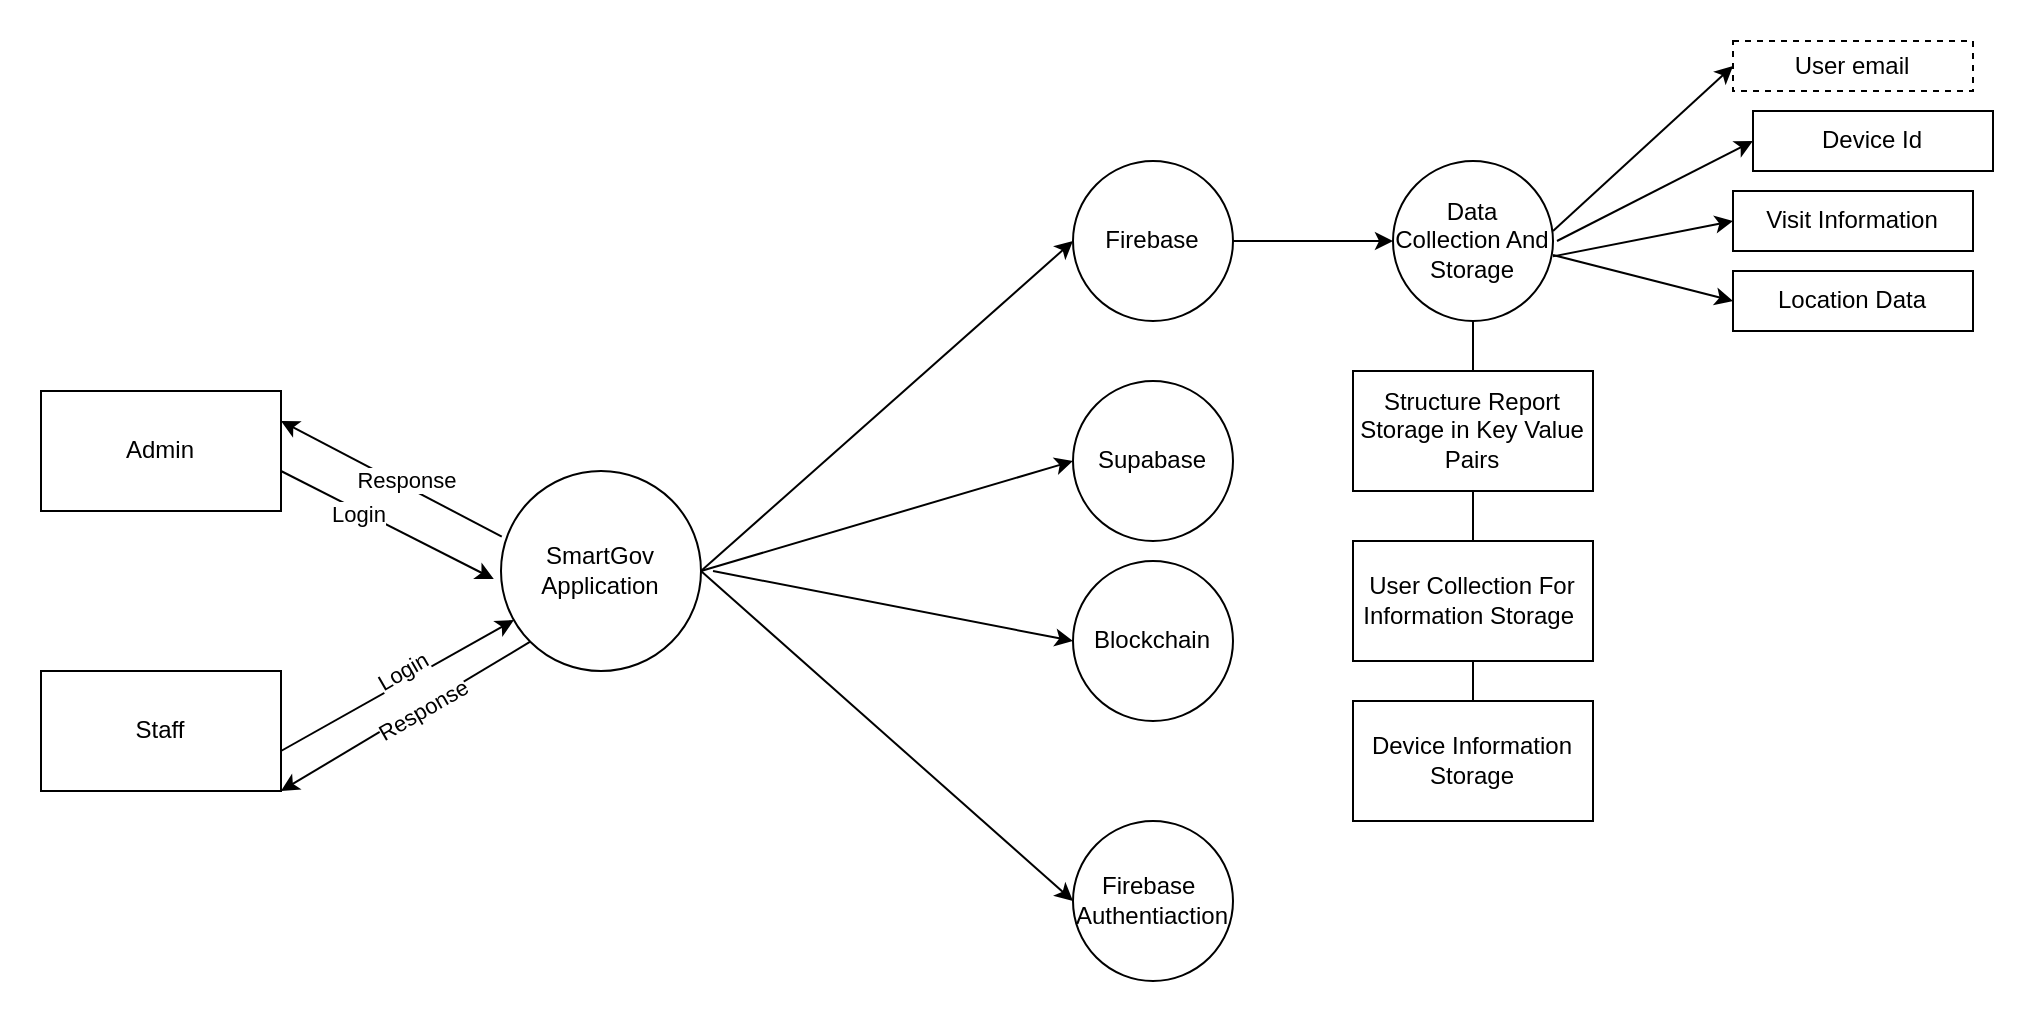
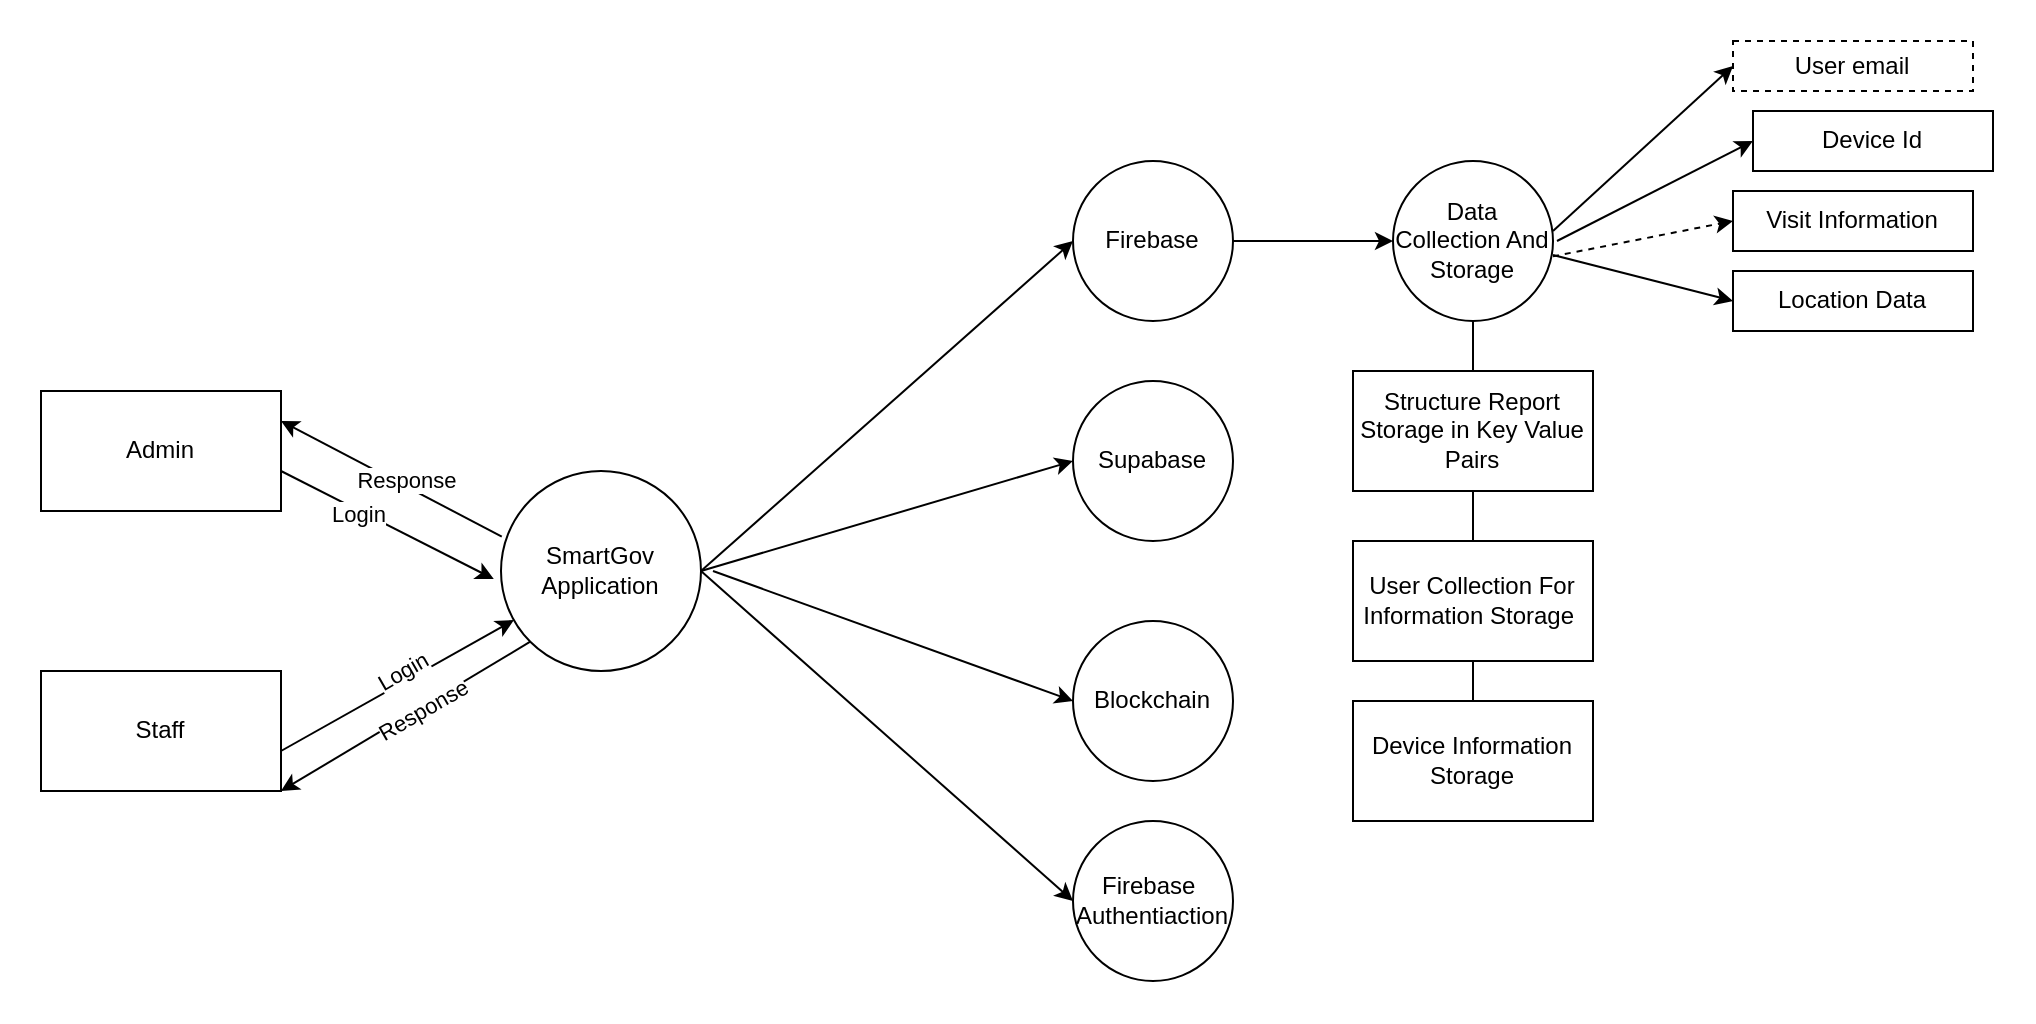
(1641, 239) -> (1641, 239)
(1153, 641) -> (1153, 701)
